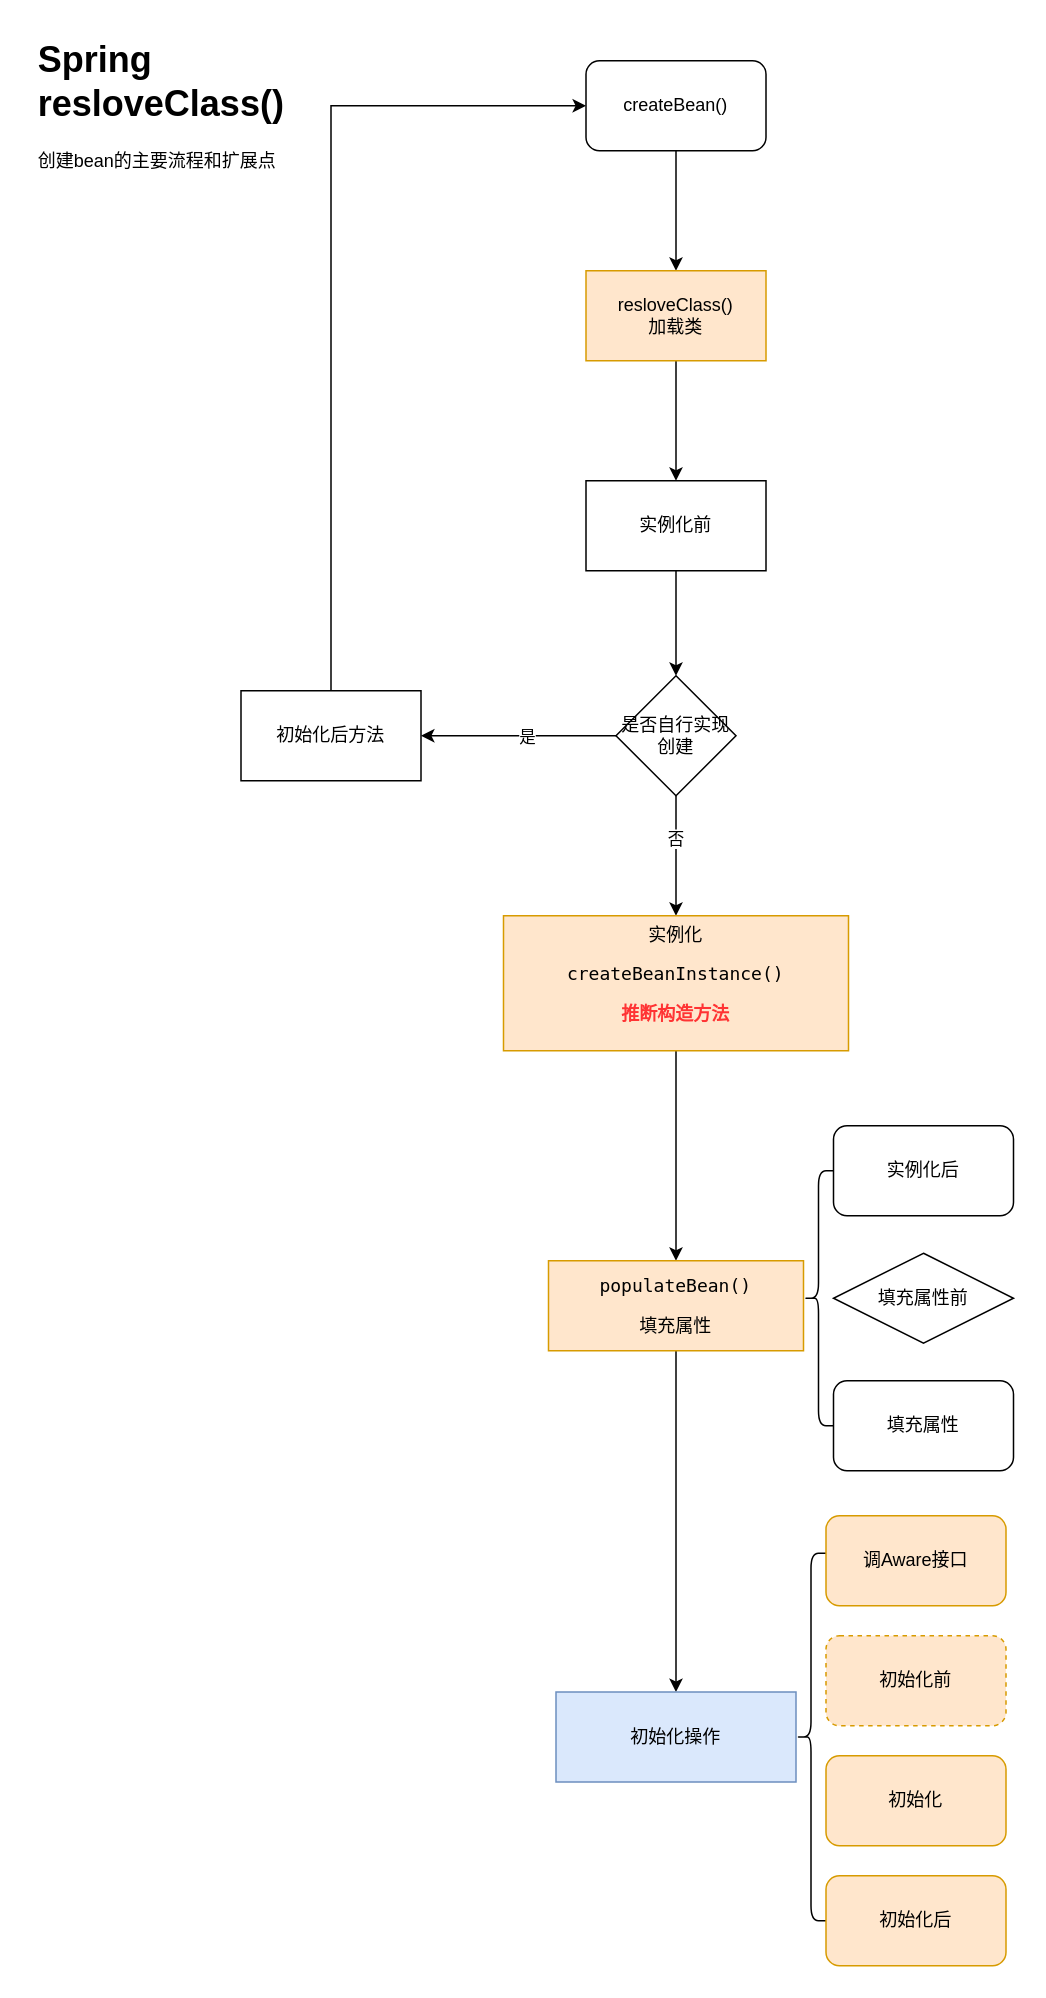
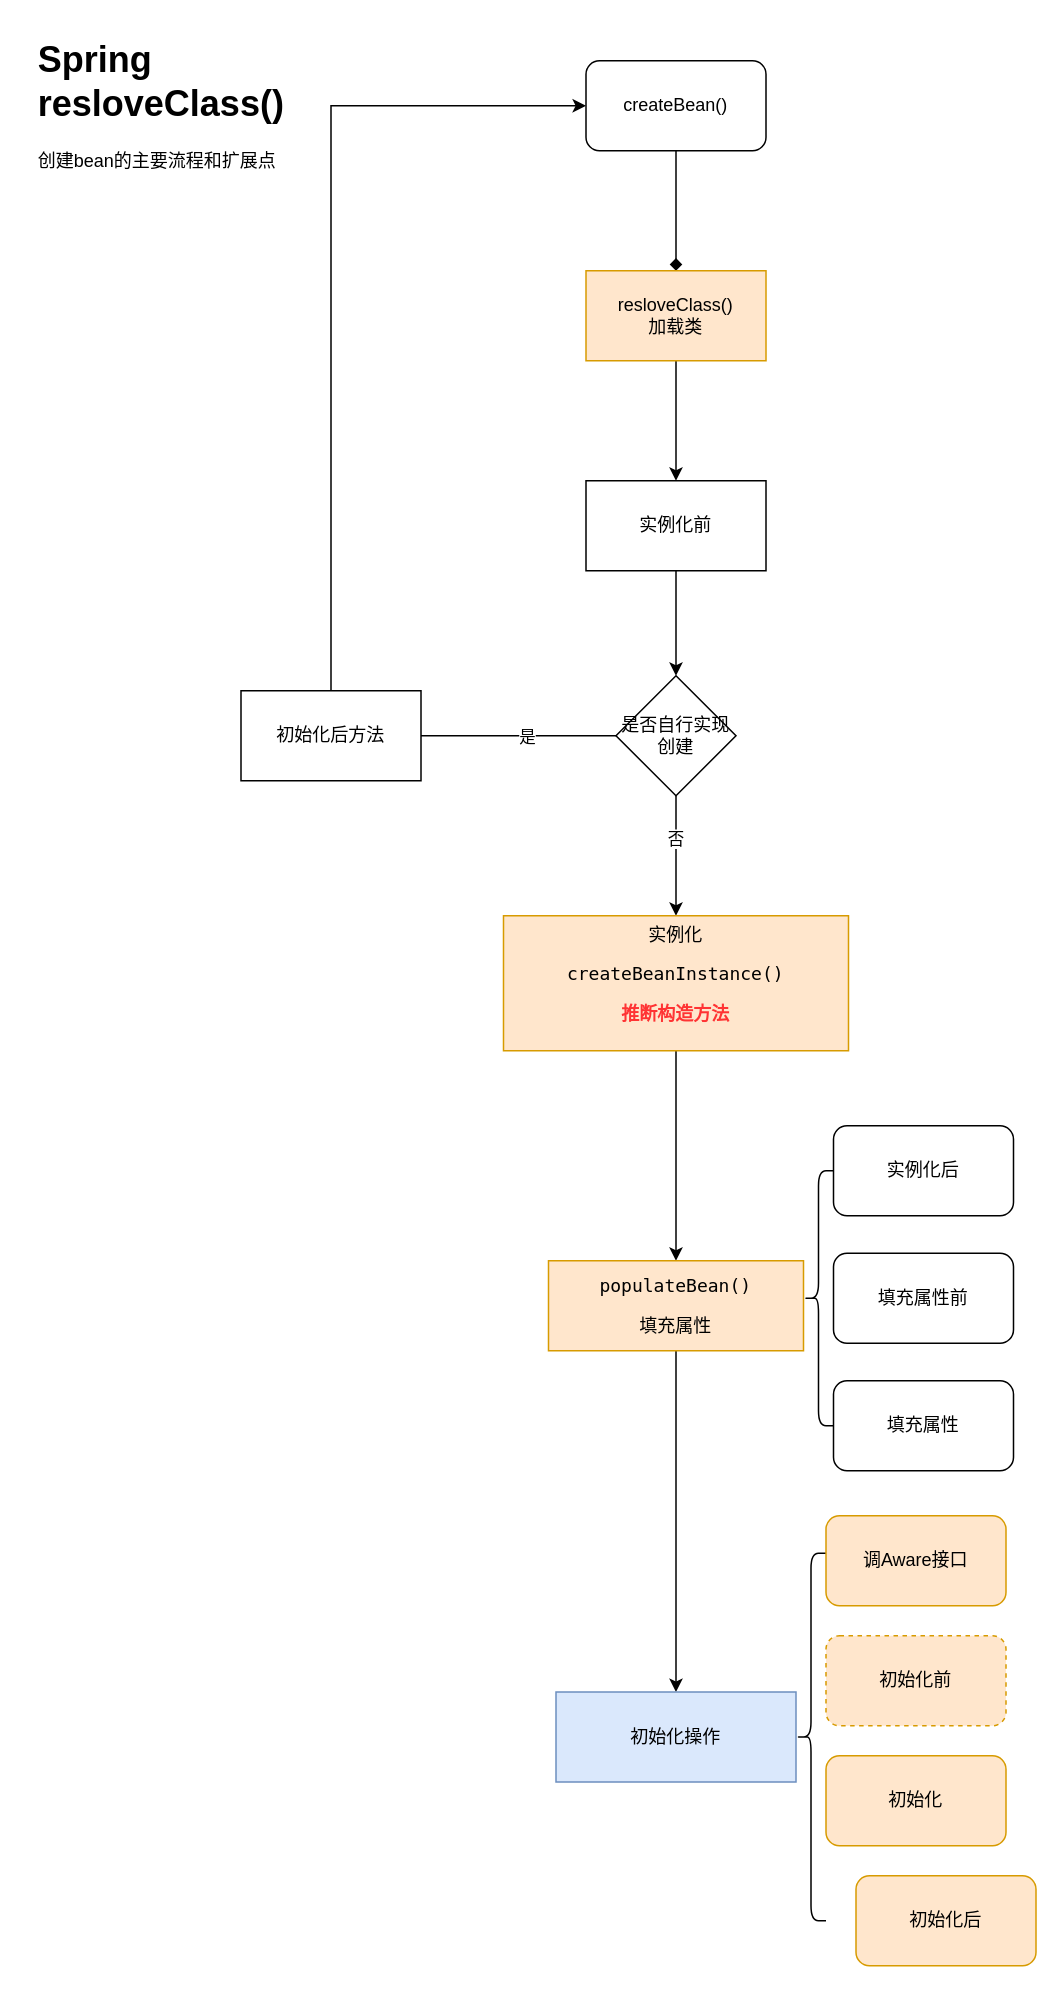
(676, 259) -> (676, 258)
(432, 736) -> (428, 736)
(923, 1298) -> (923, 1298)
(916, 1921) -> (946, 1921)
